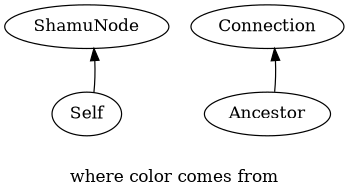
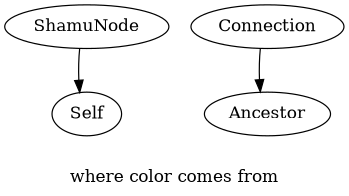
(276, 76) -> (259, 64)
(95, 77) -> (79, 64)
